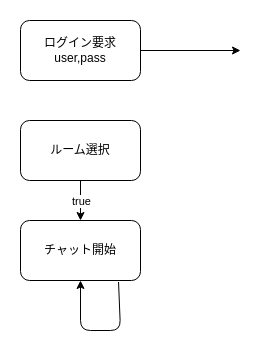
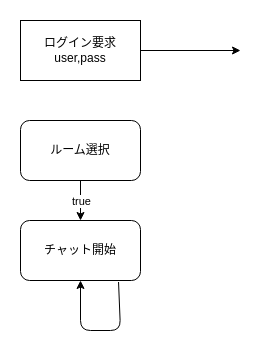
(81, 51) -> (81, 51)
